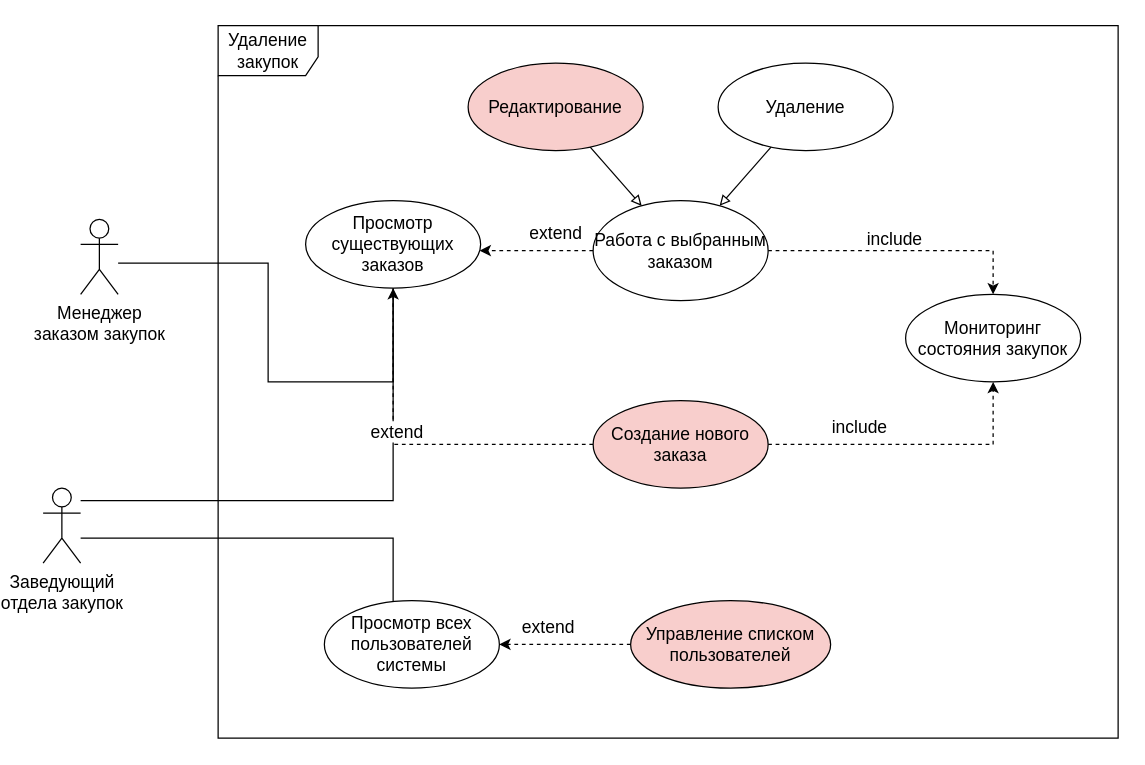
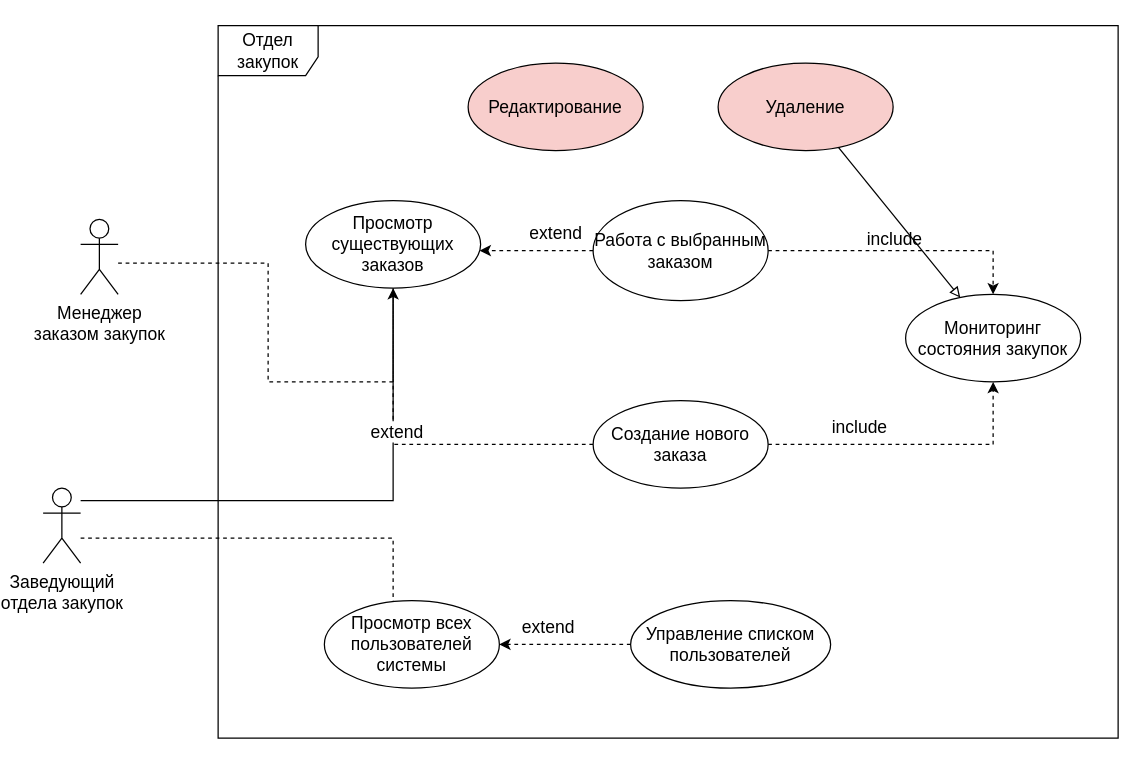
(268, 51) -> (268, 51)
(806, 107) -> (806, 107)
(612, 172) -> none
(749, 172) -> (896, 218)
(268, 309) -> (268, 309)
(681, 444) -> (681, 444)
(269, 538) -> (269, 538)
(731, 644) -> (731, 644)
